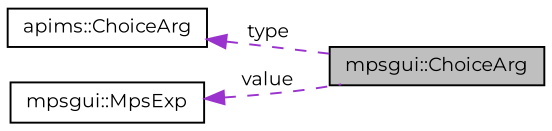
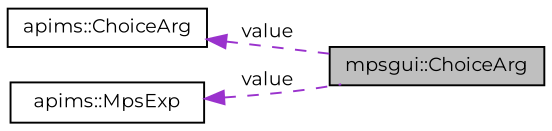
(268, 33) -> (268, 33)
(107, 103) -> (107, 103)
